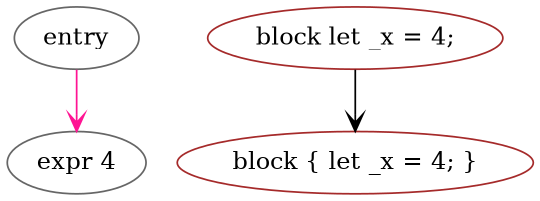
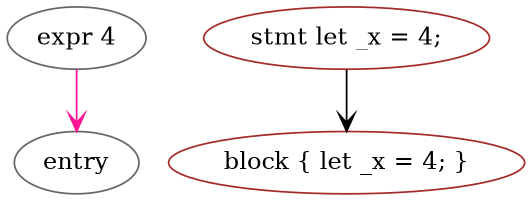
(355, 38) -> (347, 38)
(77, 92) -> (77, 92)
